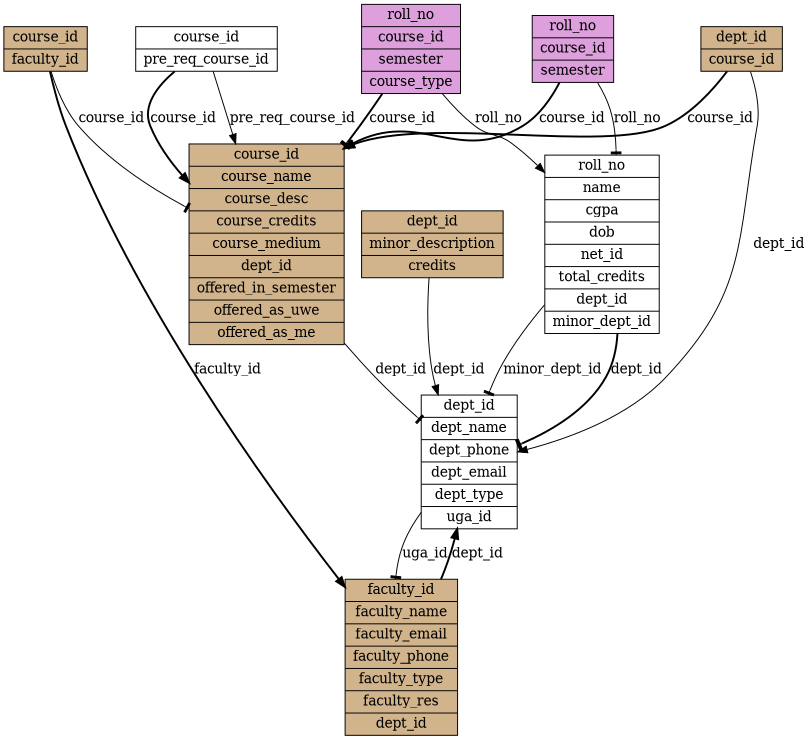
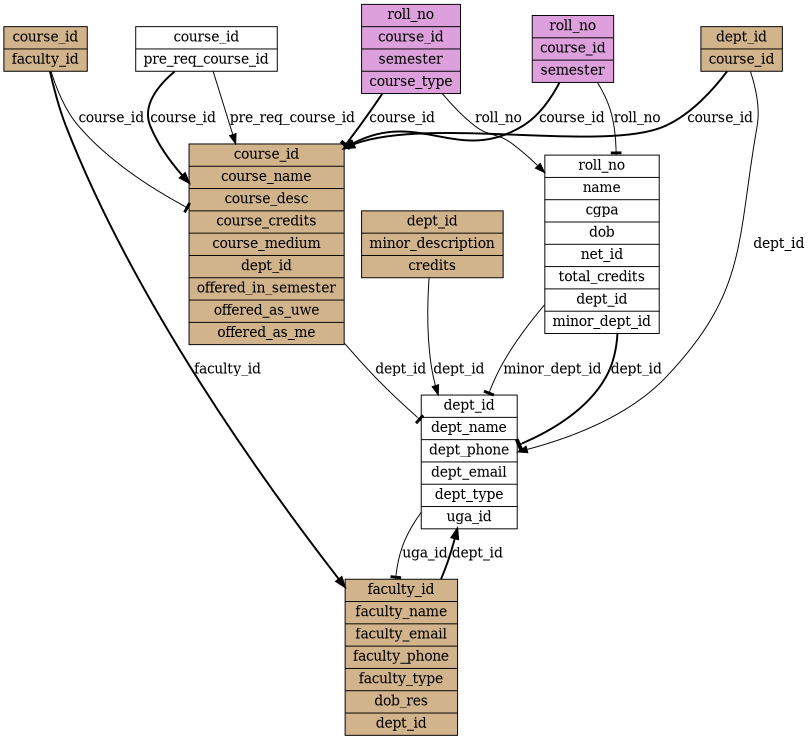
(401, 701) -> (401, 701)
